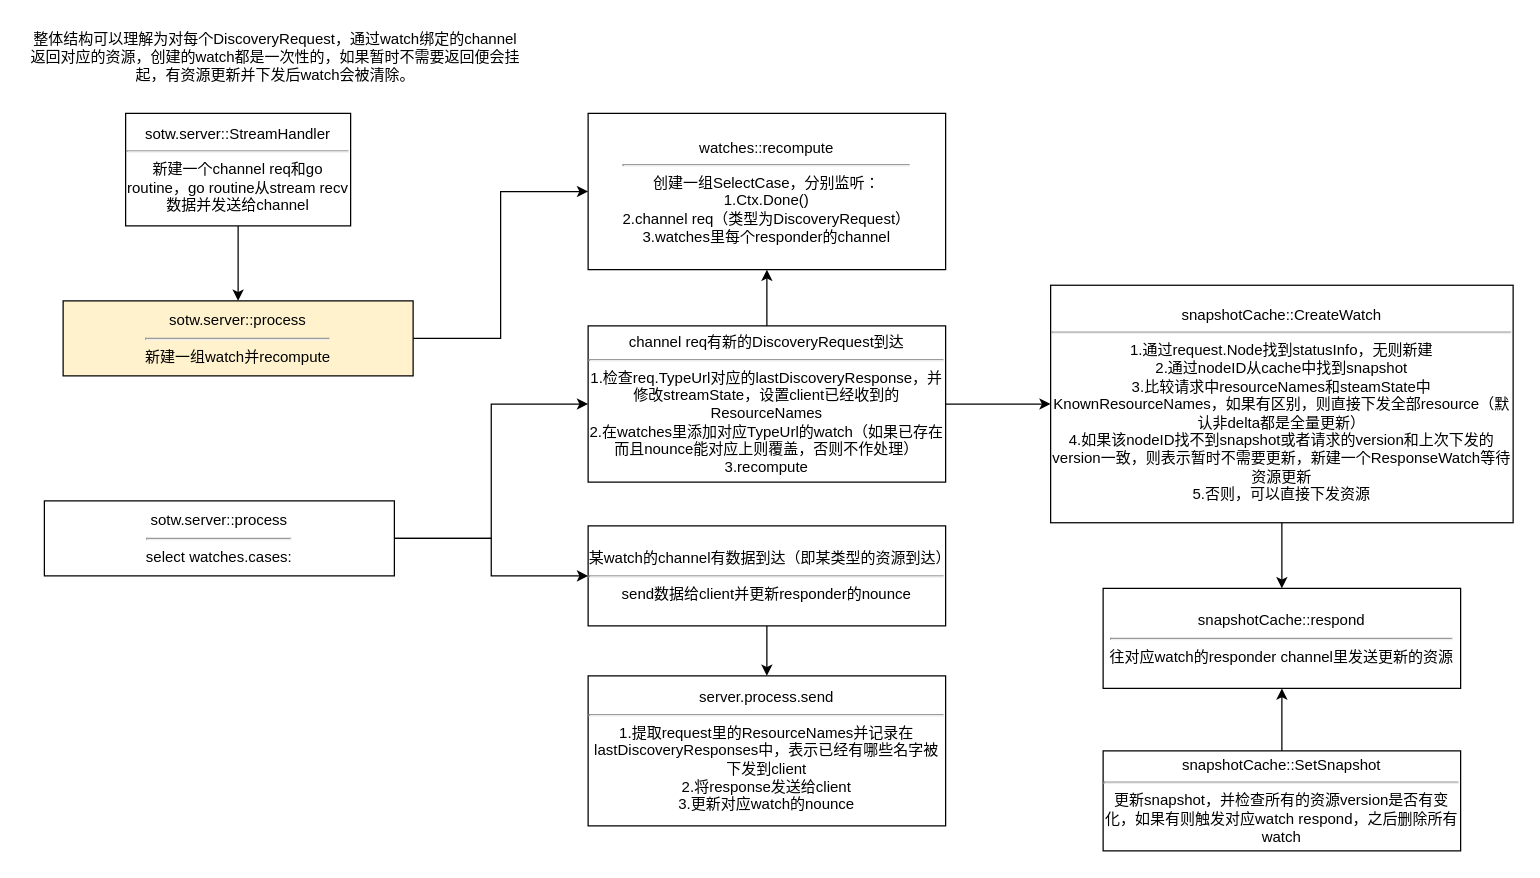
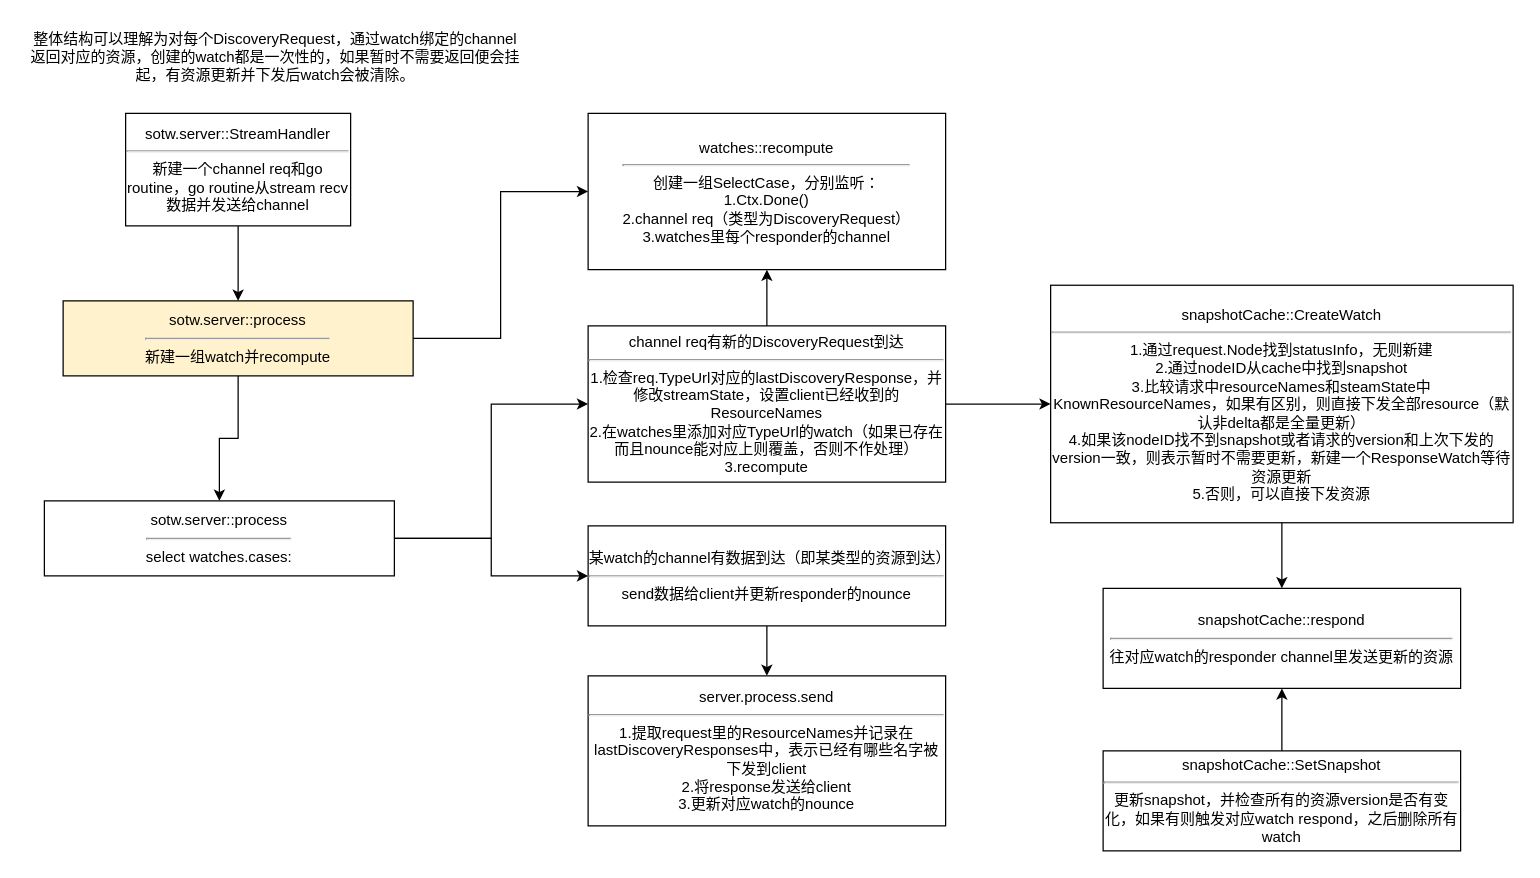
none -> (233, 438)
